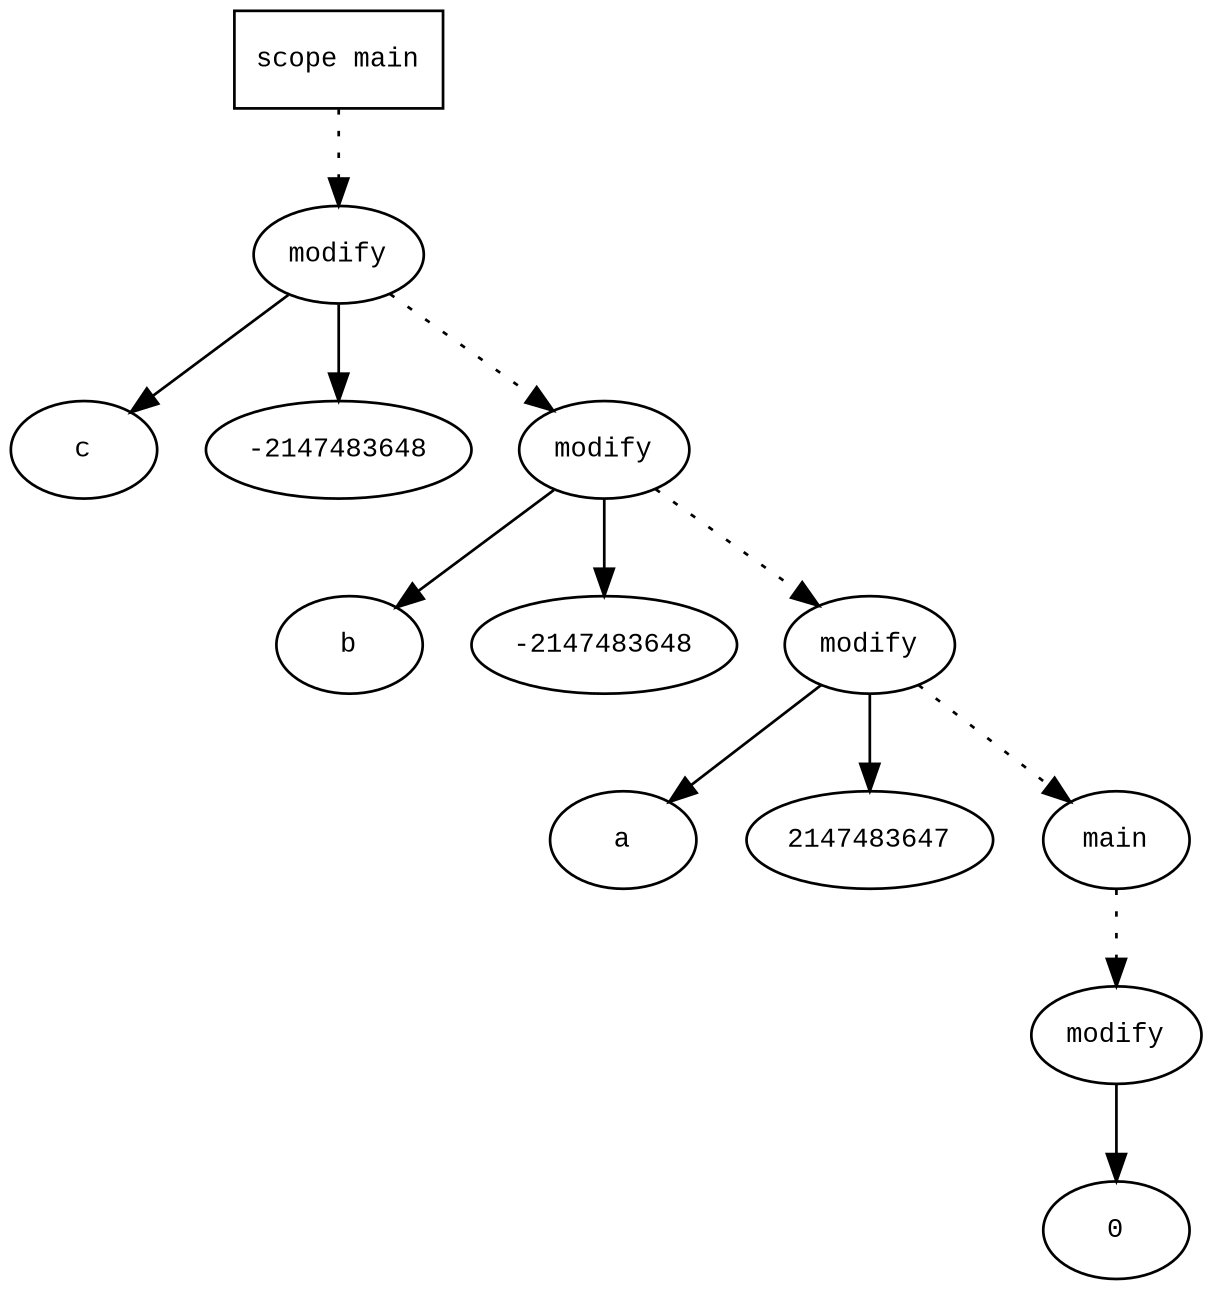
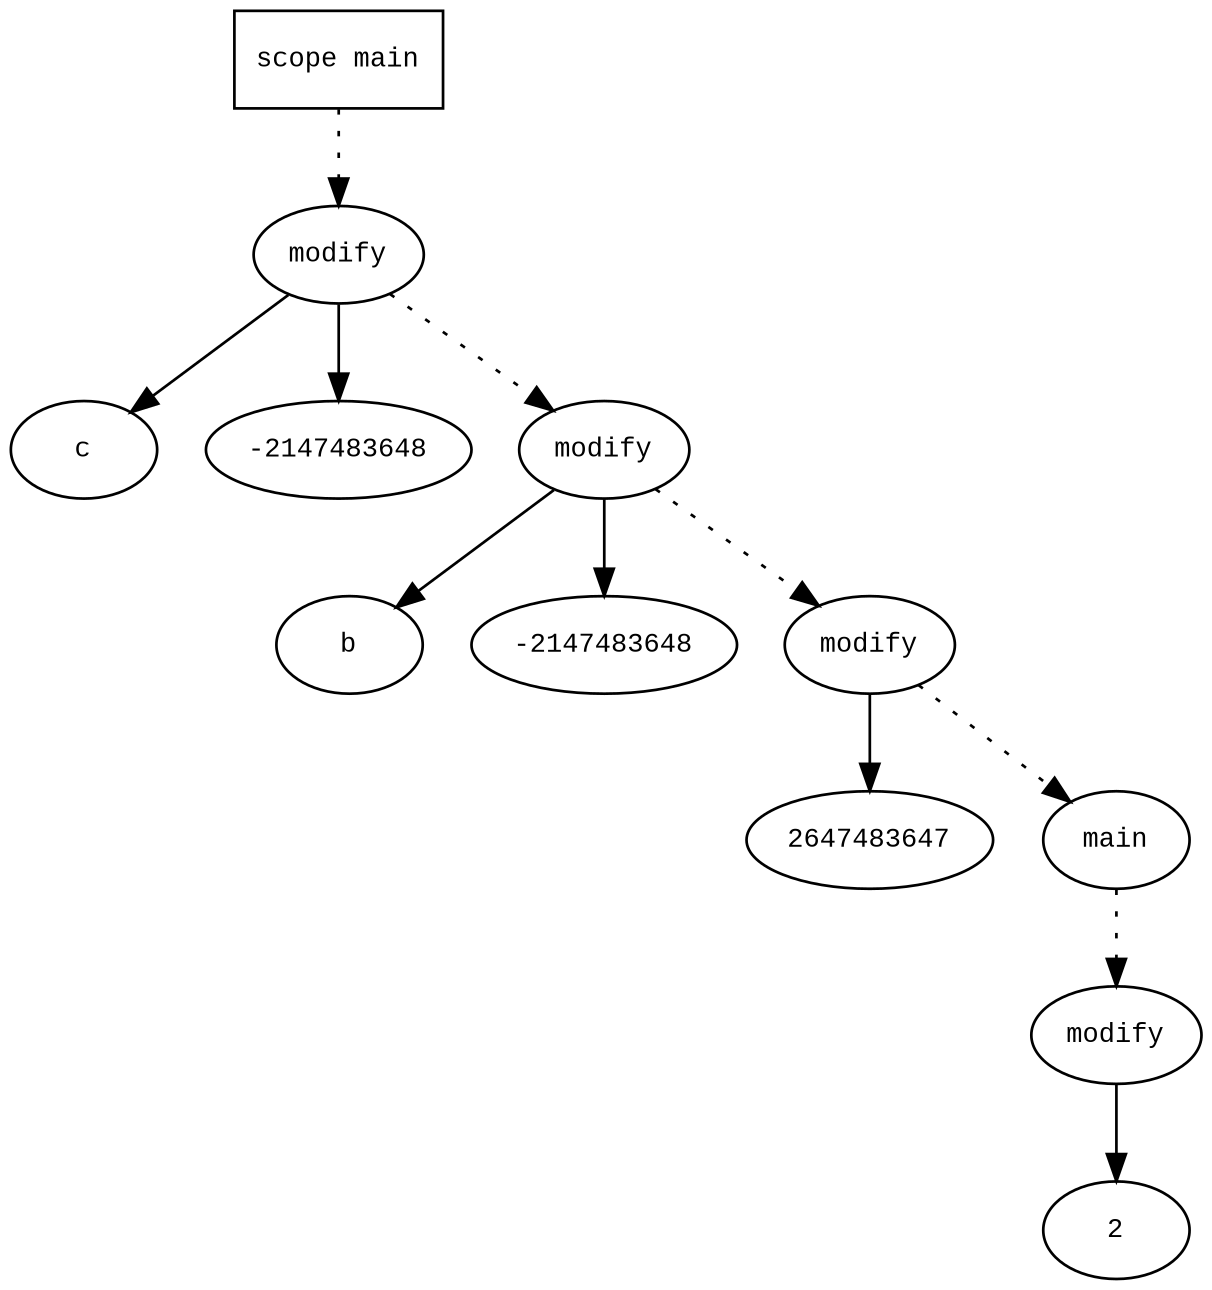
(623, 840) -> none
(870, 840) -> (870, 840)
(1116, 1230) -> (1116, 1230)
